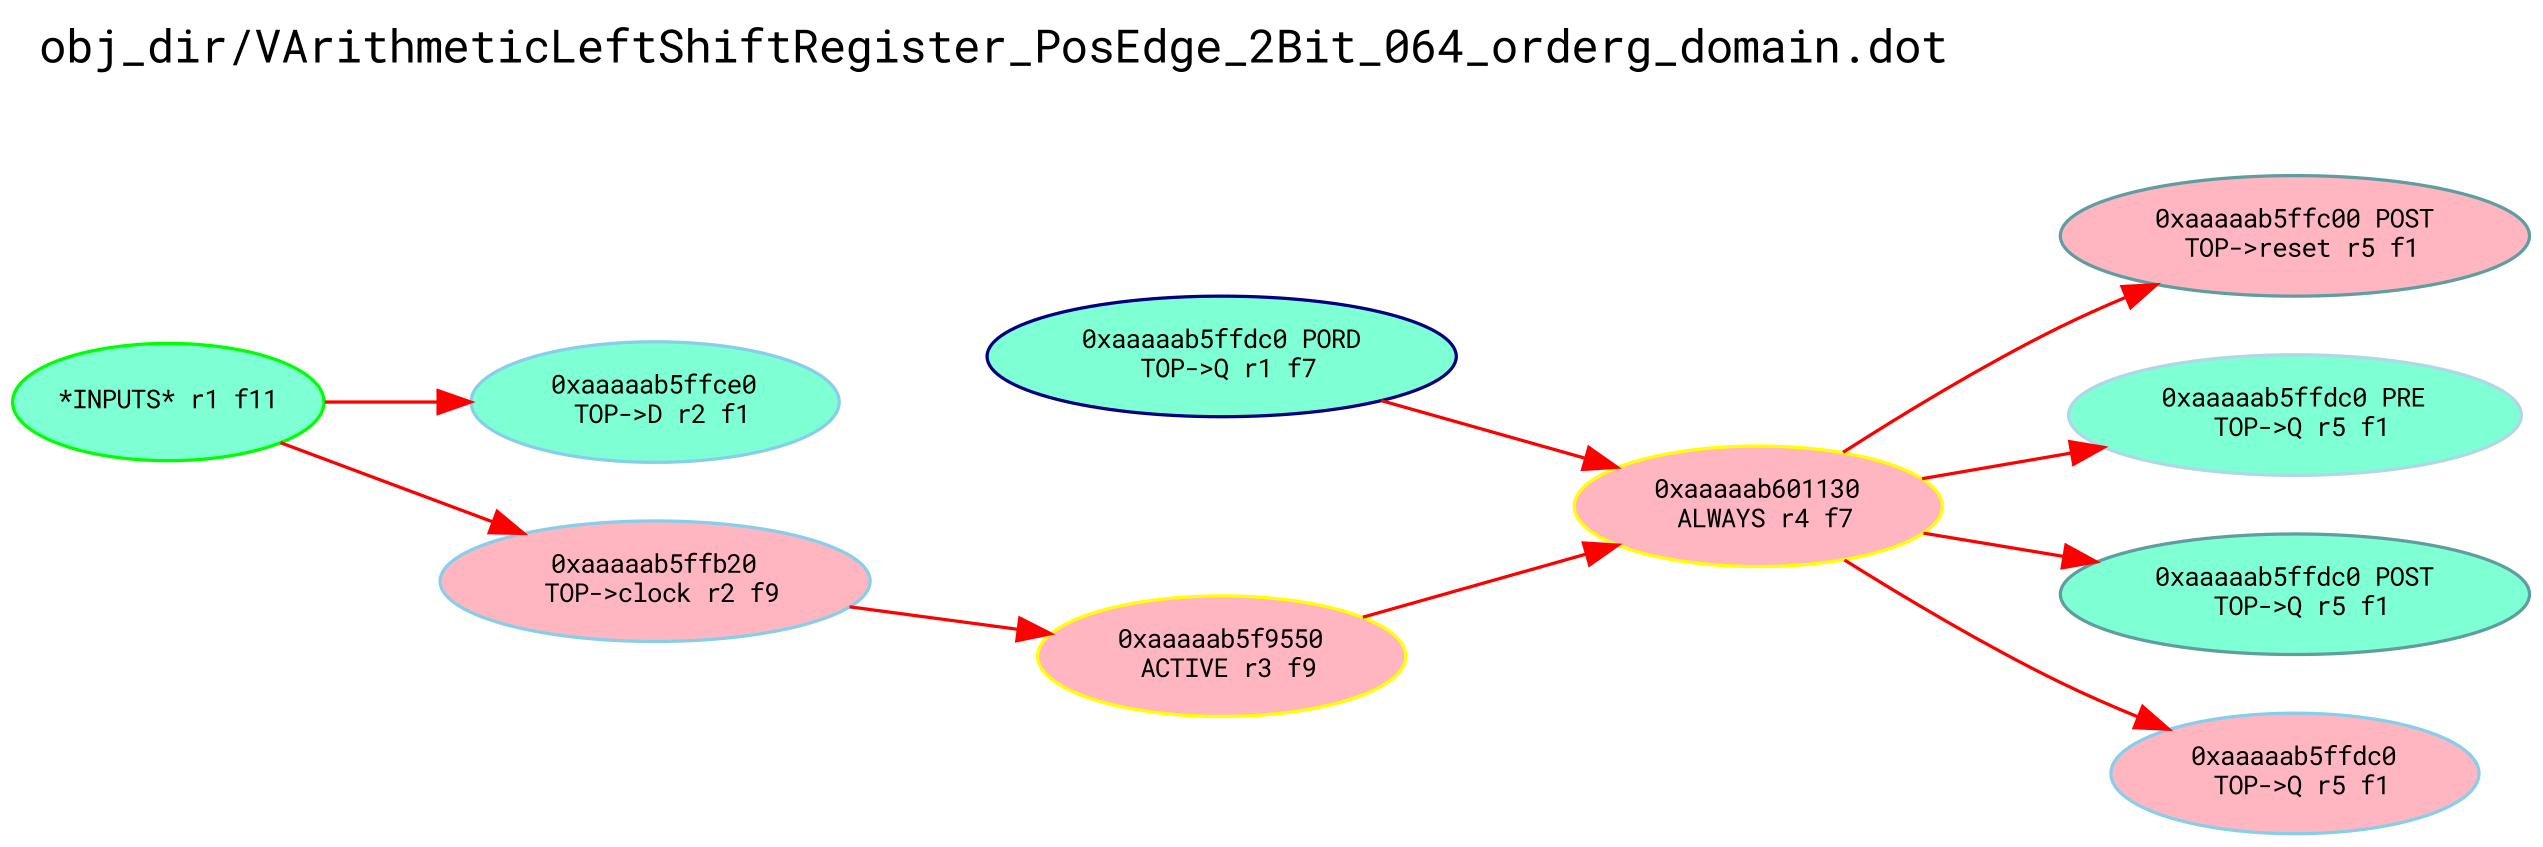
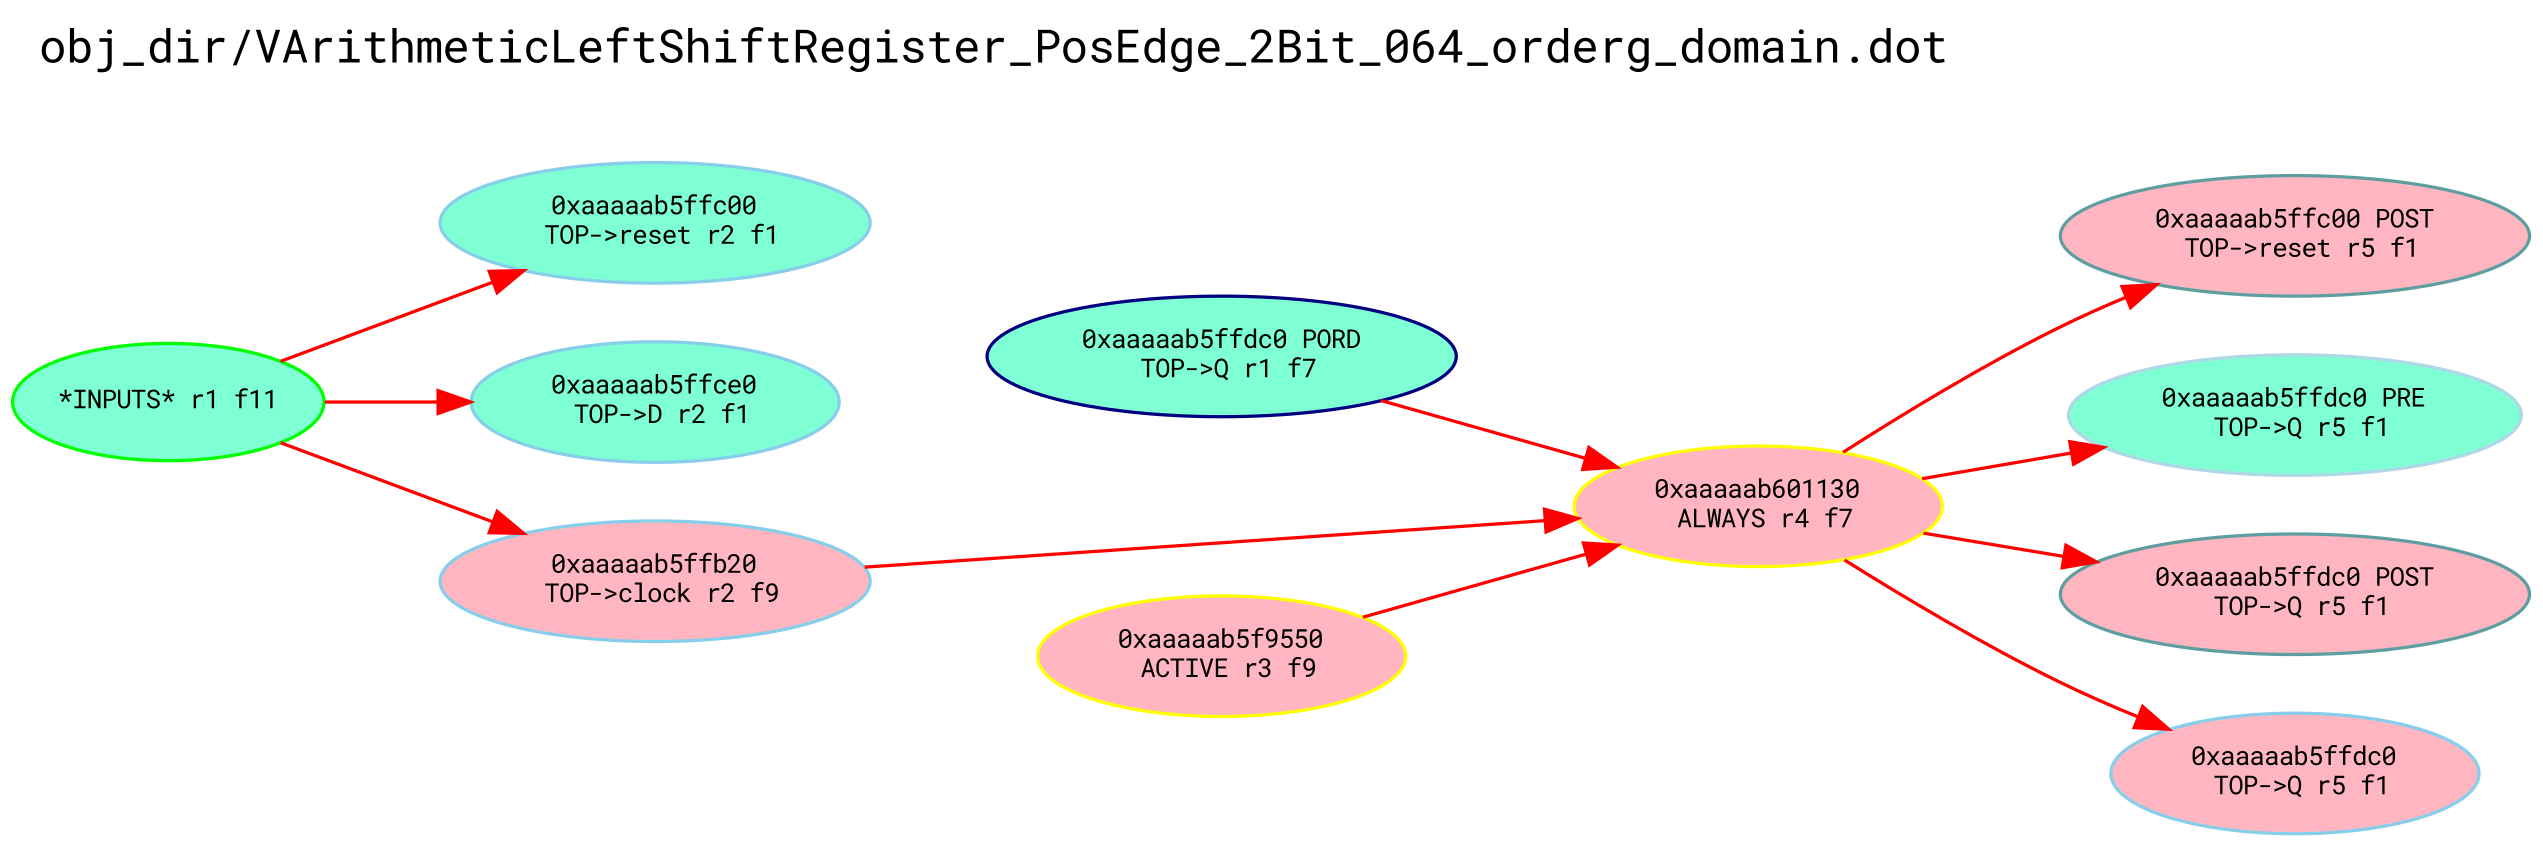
none -> (655, 223)
(2295, 594) -> (2295, 594)
(933, 618) -> (1205, 544)
